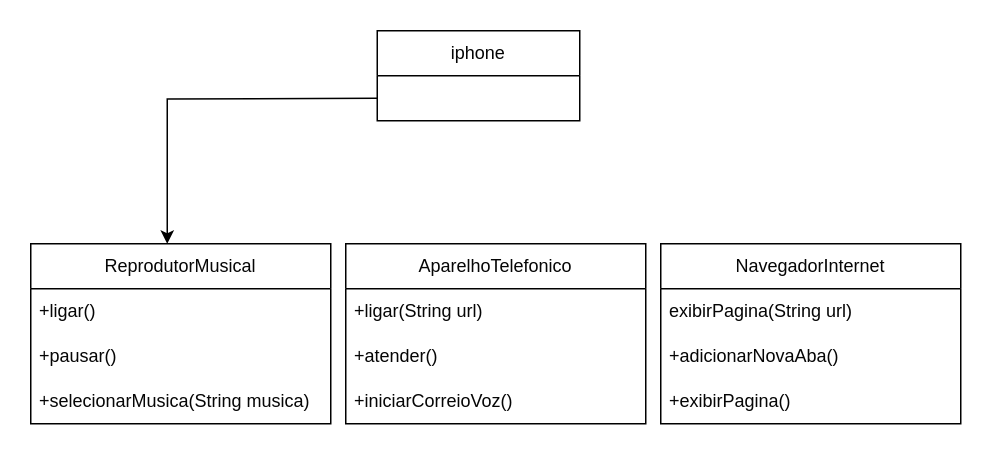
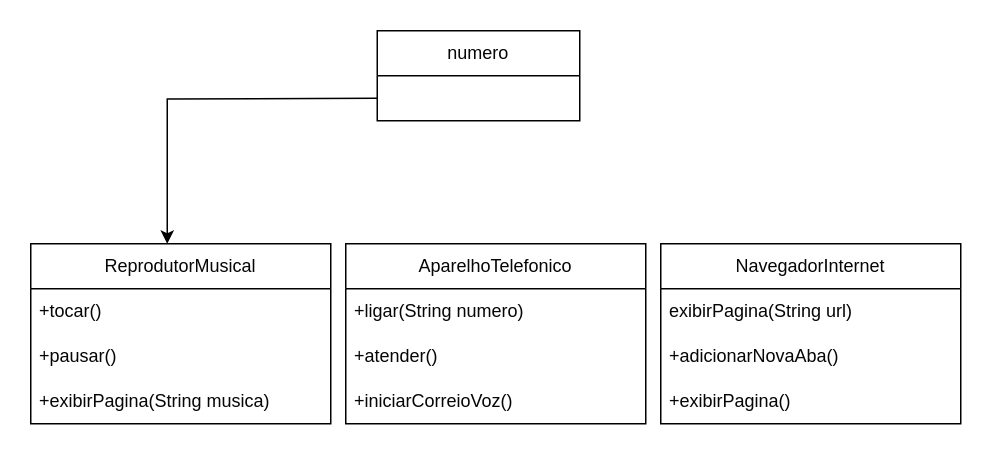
(479, 53) -> (479, 53)
(75, 311) -> (80, 311)
(434, 311) -> (451, 311)
(182, 401) -> (167, 401)
